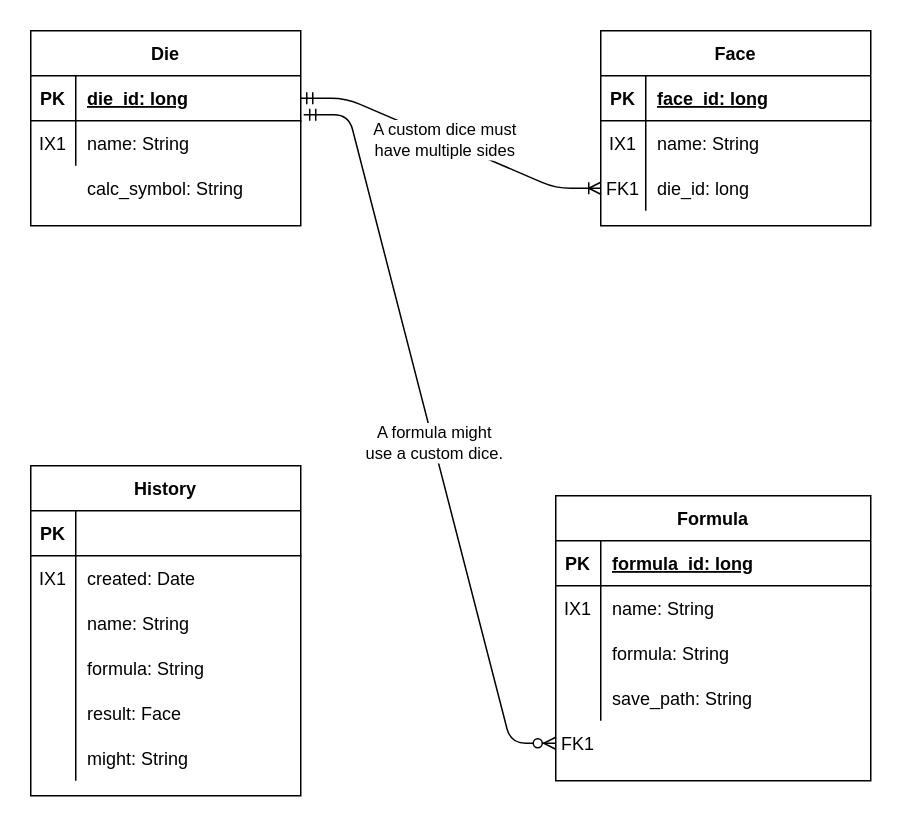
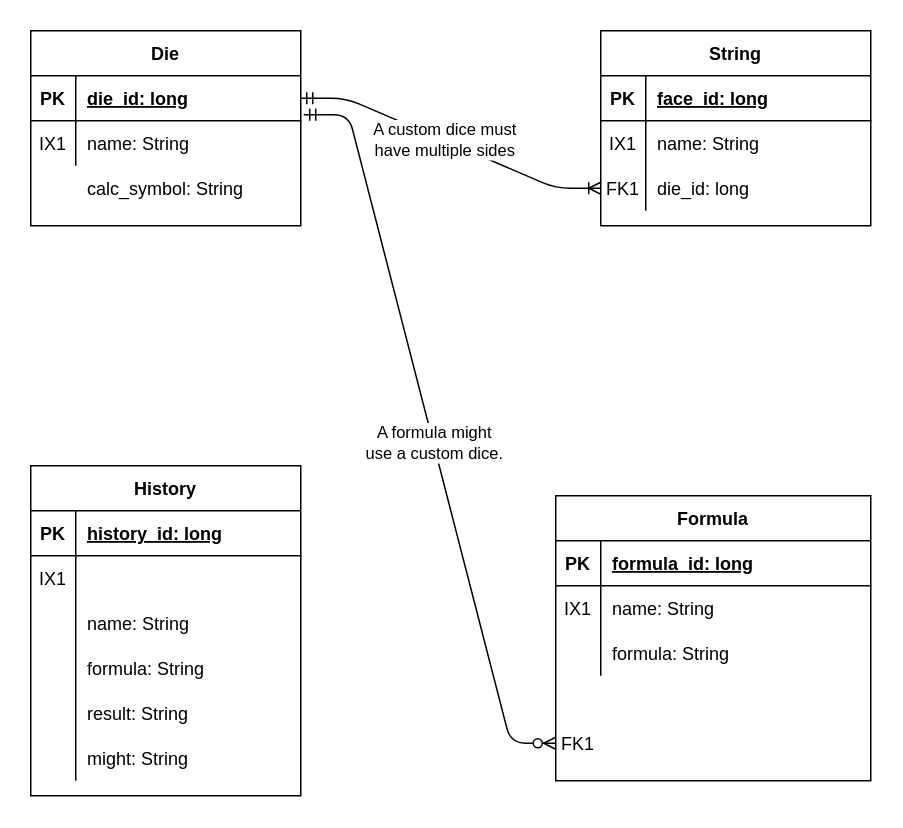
(735, 54) -> (735, 54)
none -> (188, 533)
(188, 578) -> none
(736, 698) -> none
(140, 714) -> (148, 714)
